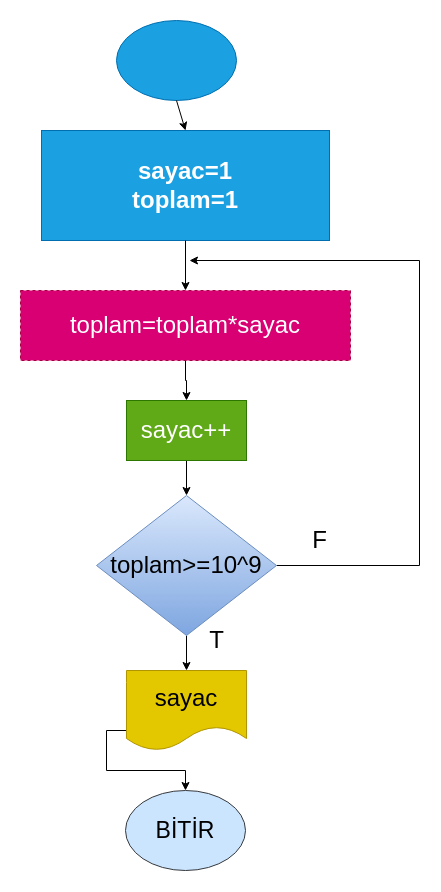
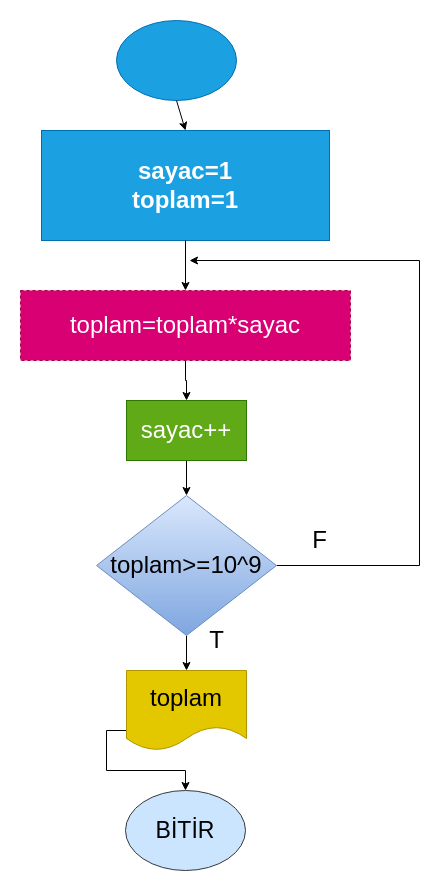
(187, 699) -> (187, 699)
